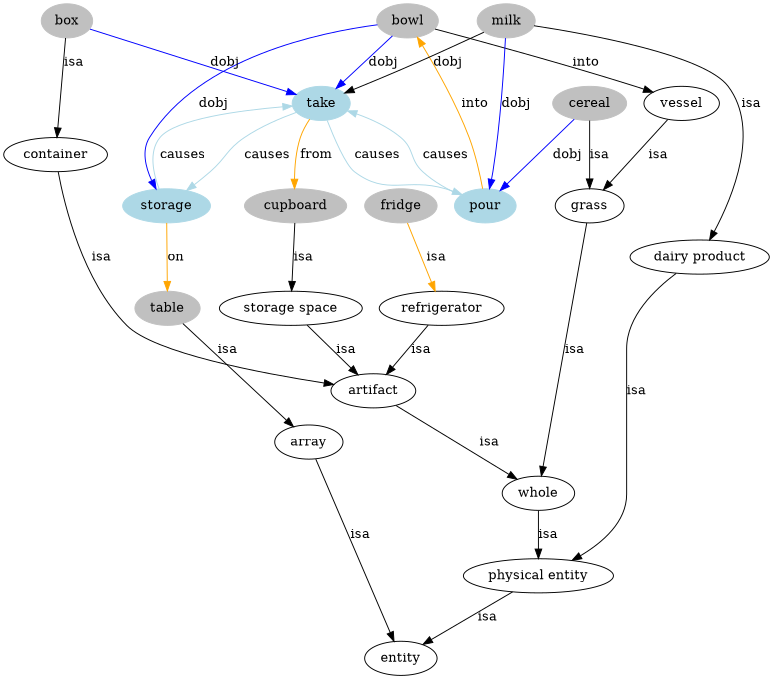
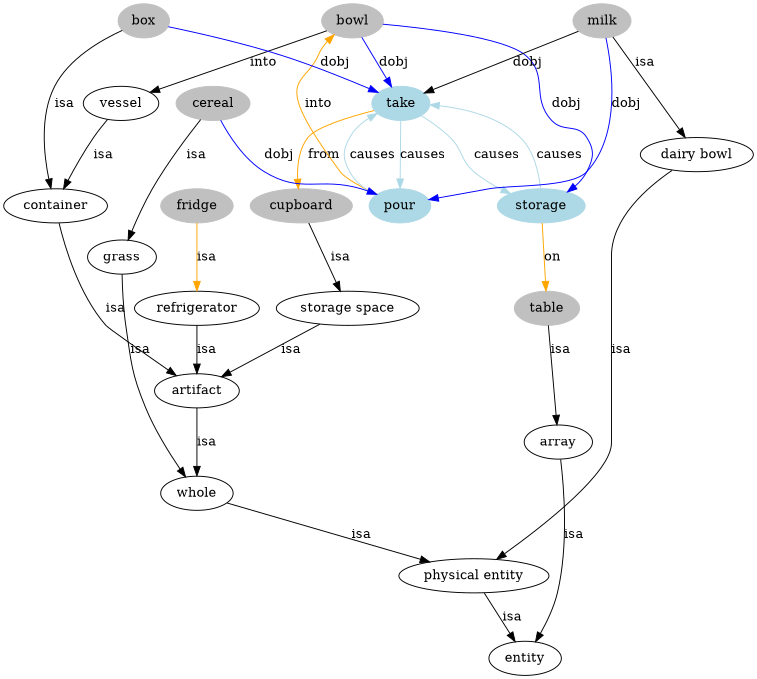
(639, 151) -> (86, 149)
(700, 257) -> (697, 155)
